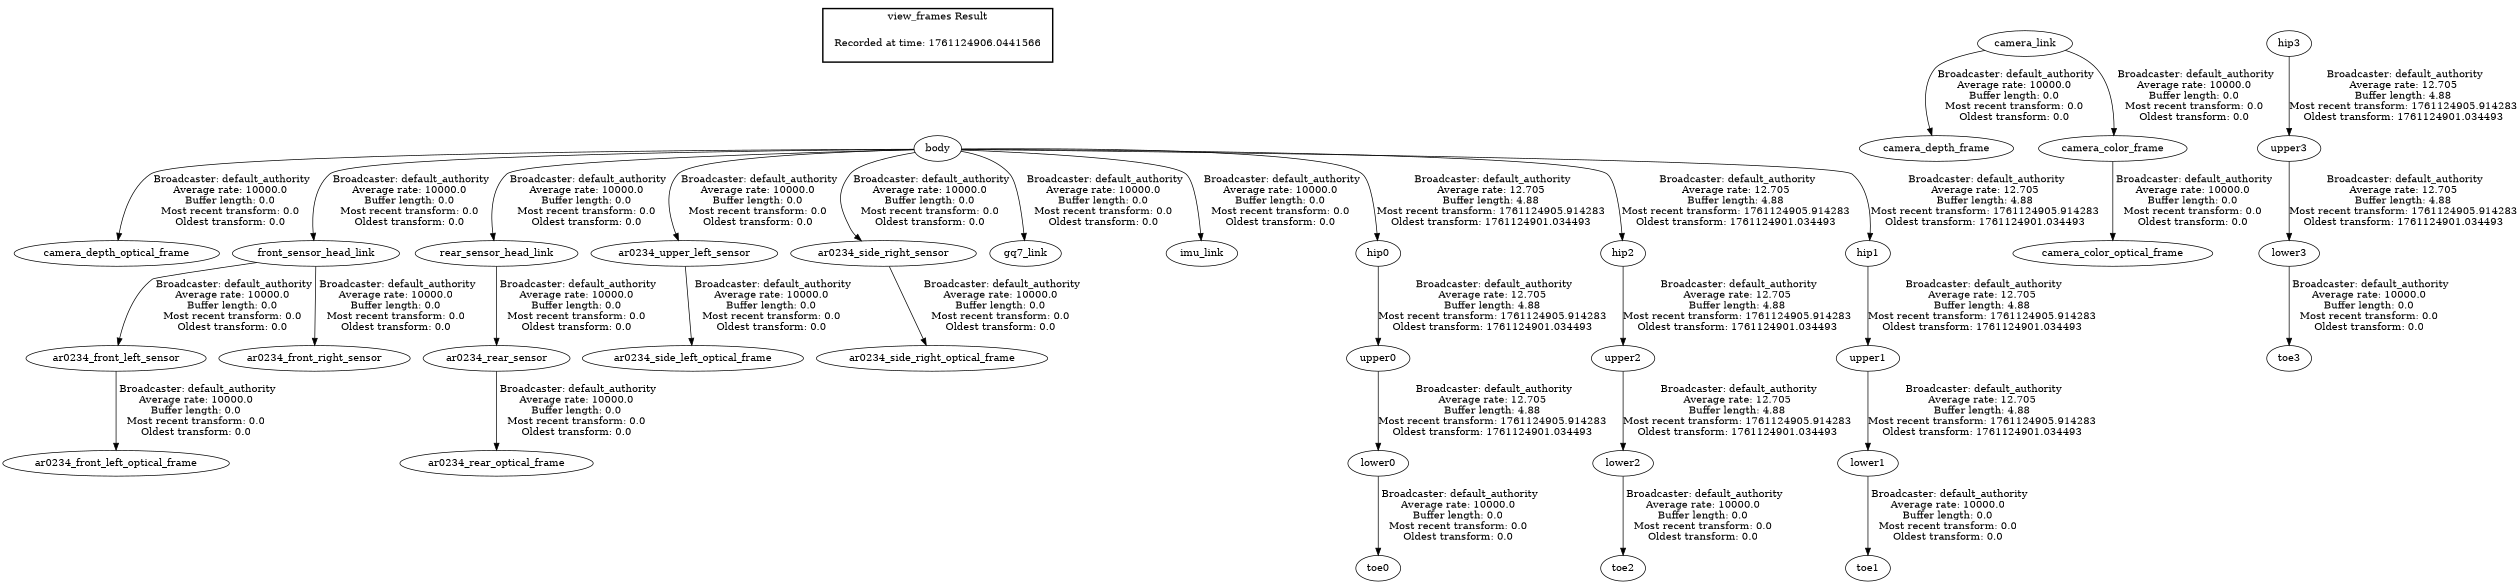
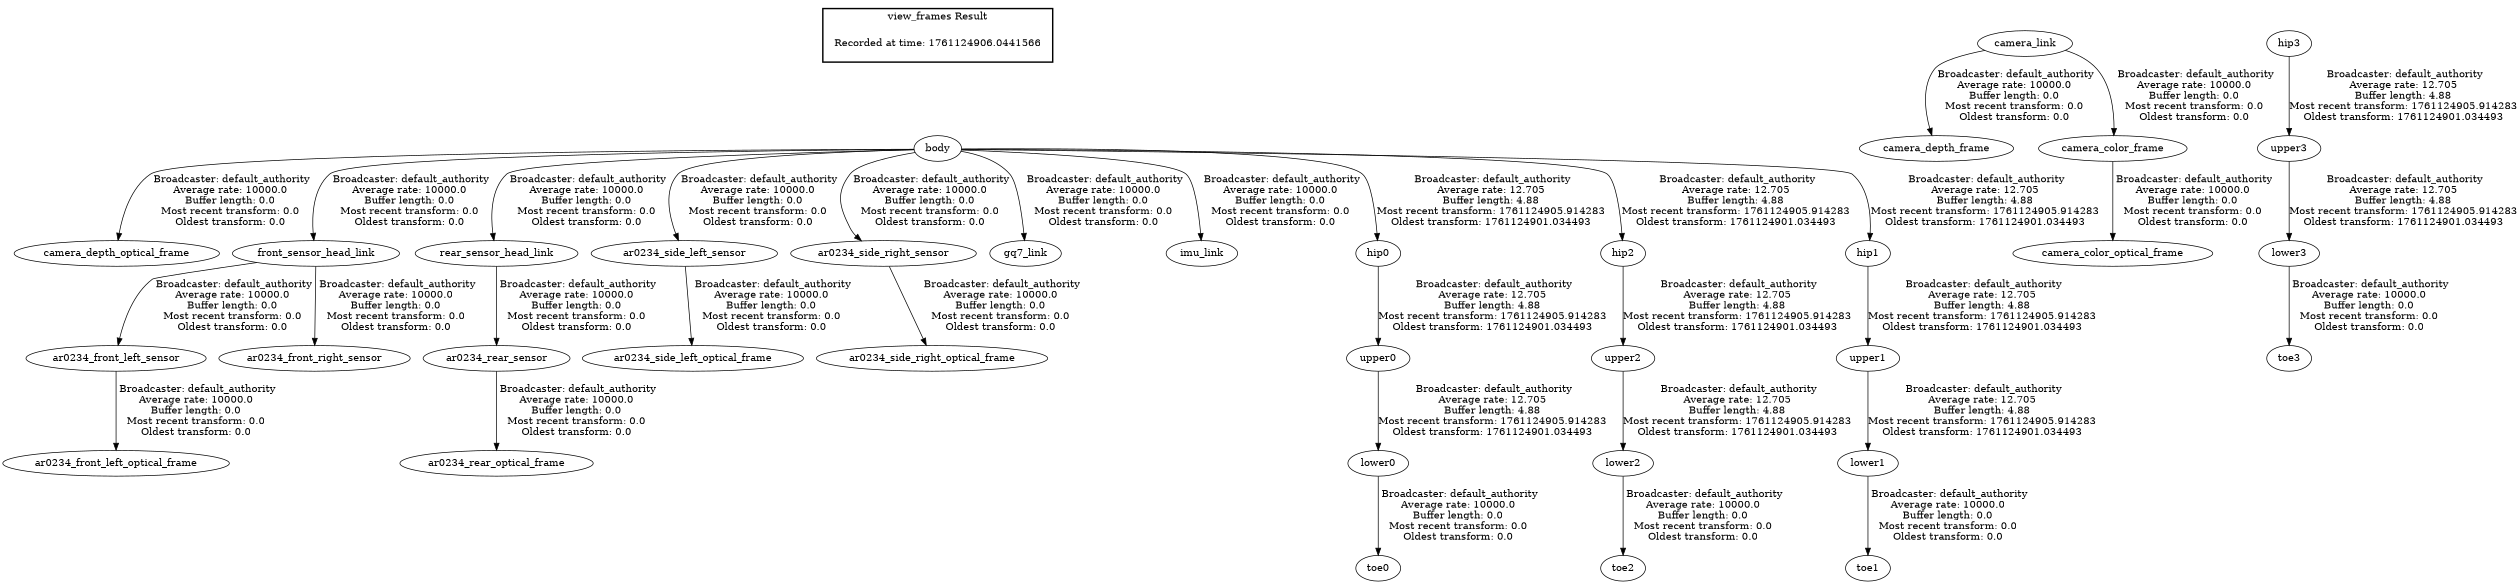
(684, 253) -> (684, 253)
